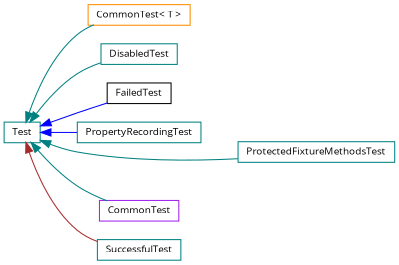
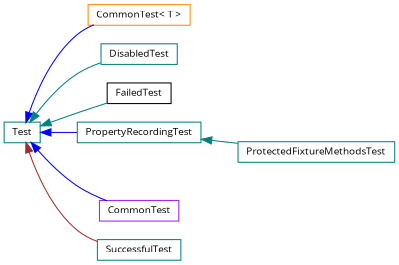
(53, 62) -> (53, 62)
(79, 112) -> (79, 112)
(143, 159) -> (225, 142)
(69, 180) -> (69, 180)
